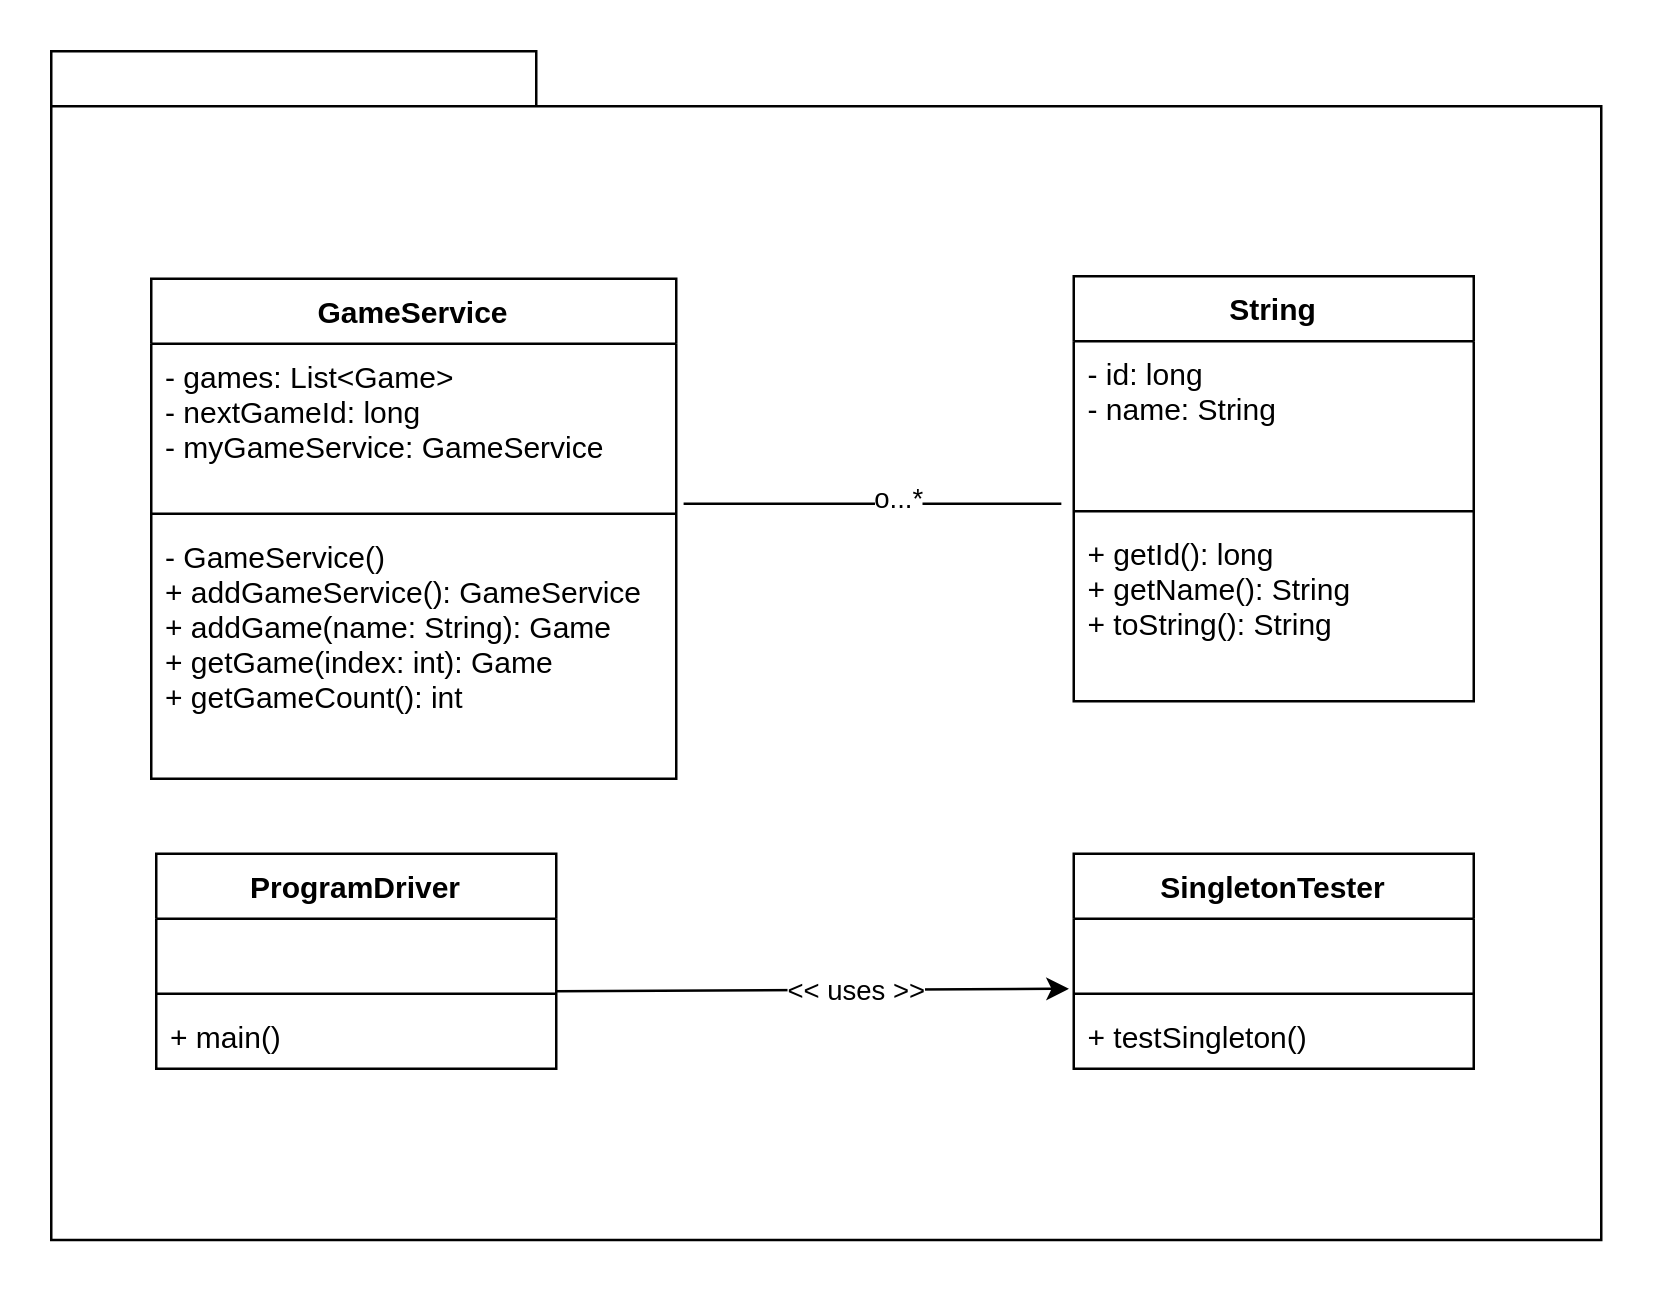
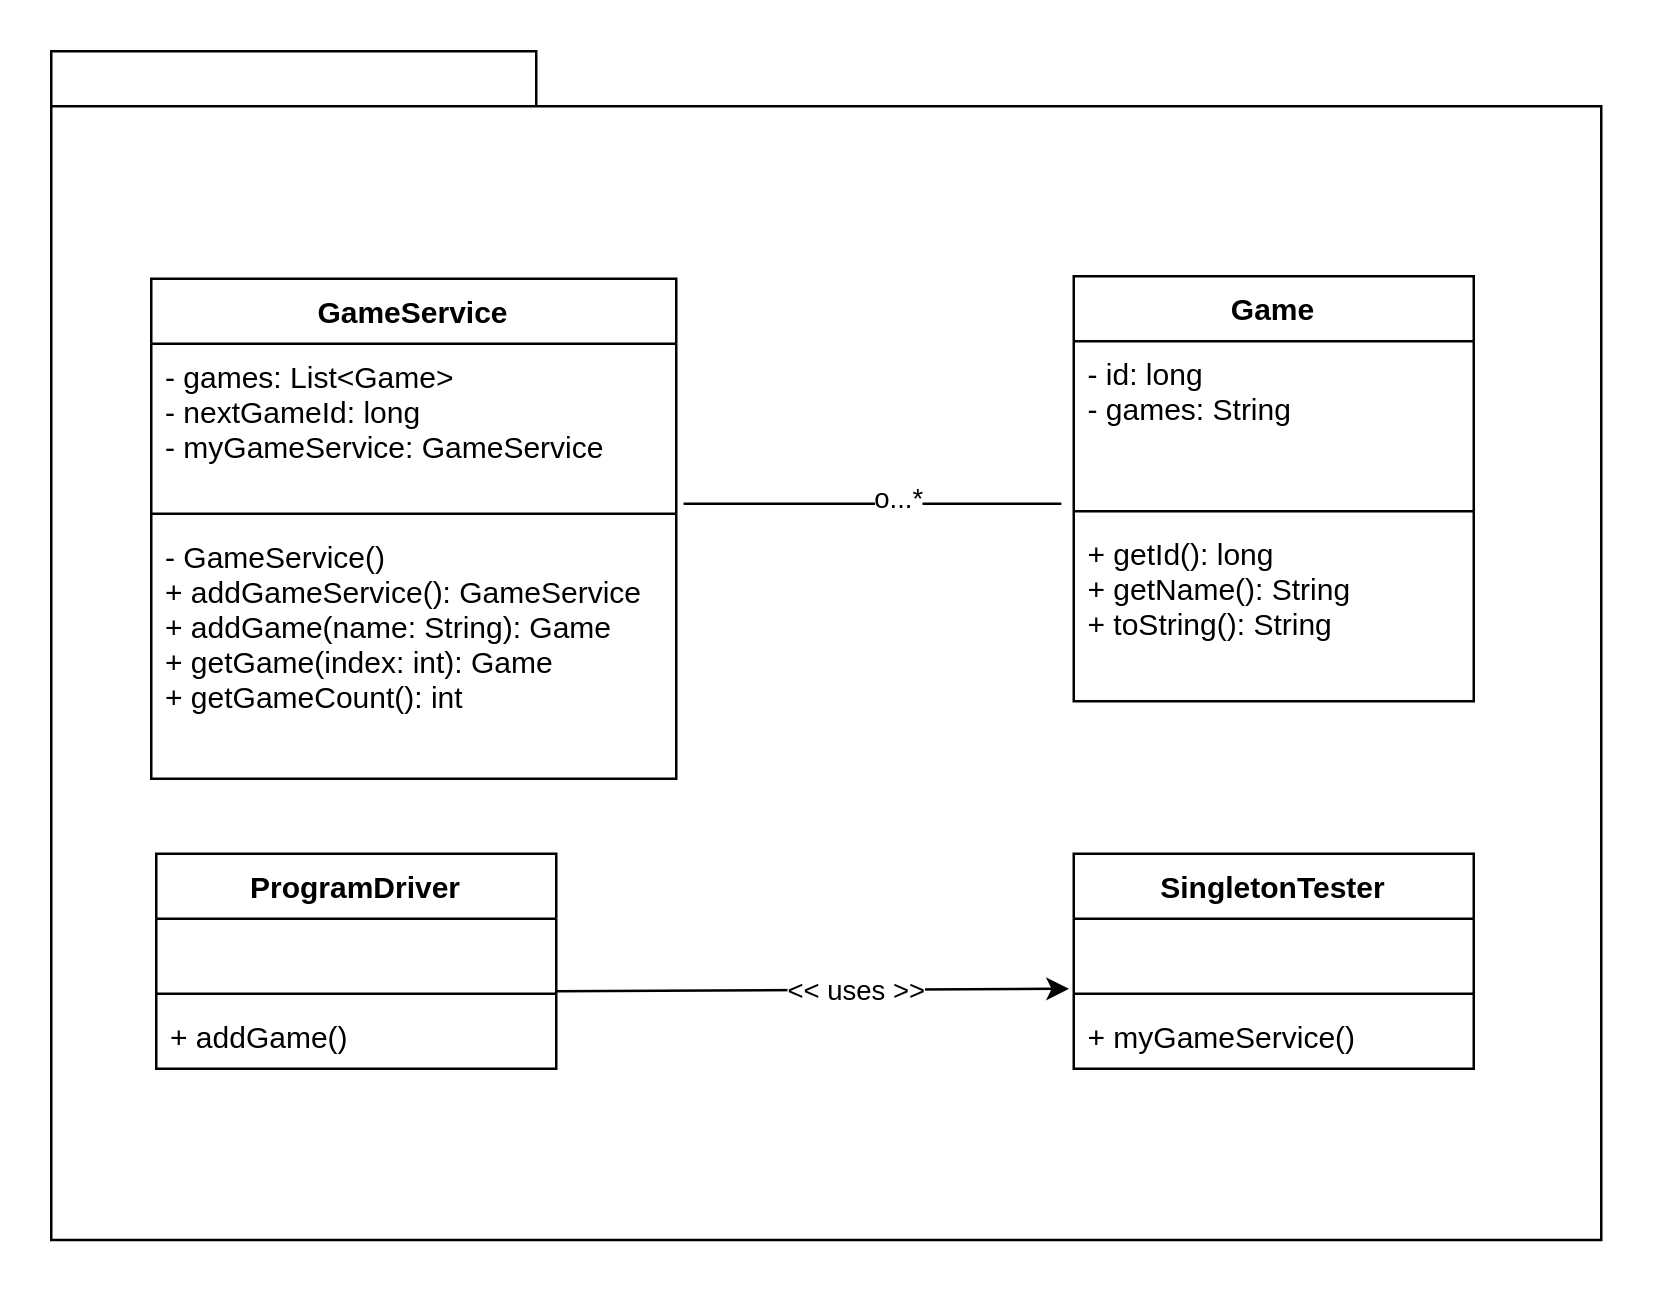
(1273, 310) -> (1273, 310)
(1152, 375) -> (1152, 375)
(229, 1038) -> (259, 1038)
(1219, 1038) -> (1223, 1038)
